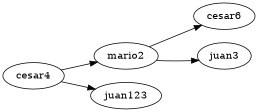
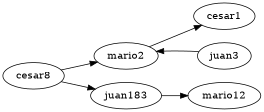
(224, 16) -> (224, 16)
(174, 61) -> (181, 51)
(34, 76) -> (34, 76)
(126, 96) -> (126, 96)
none -> (224, 96)
